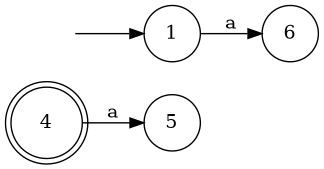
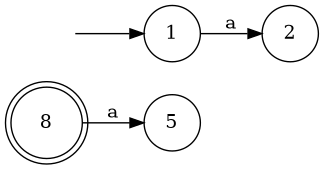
(290, 34) -> (290, 34)
(47, 123) -> (47, 123)
